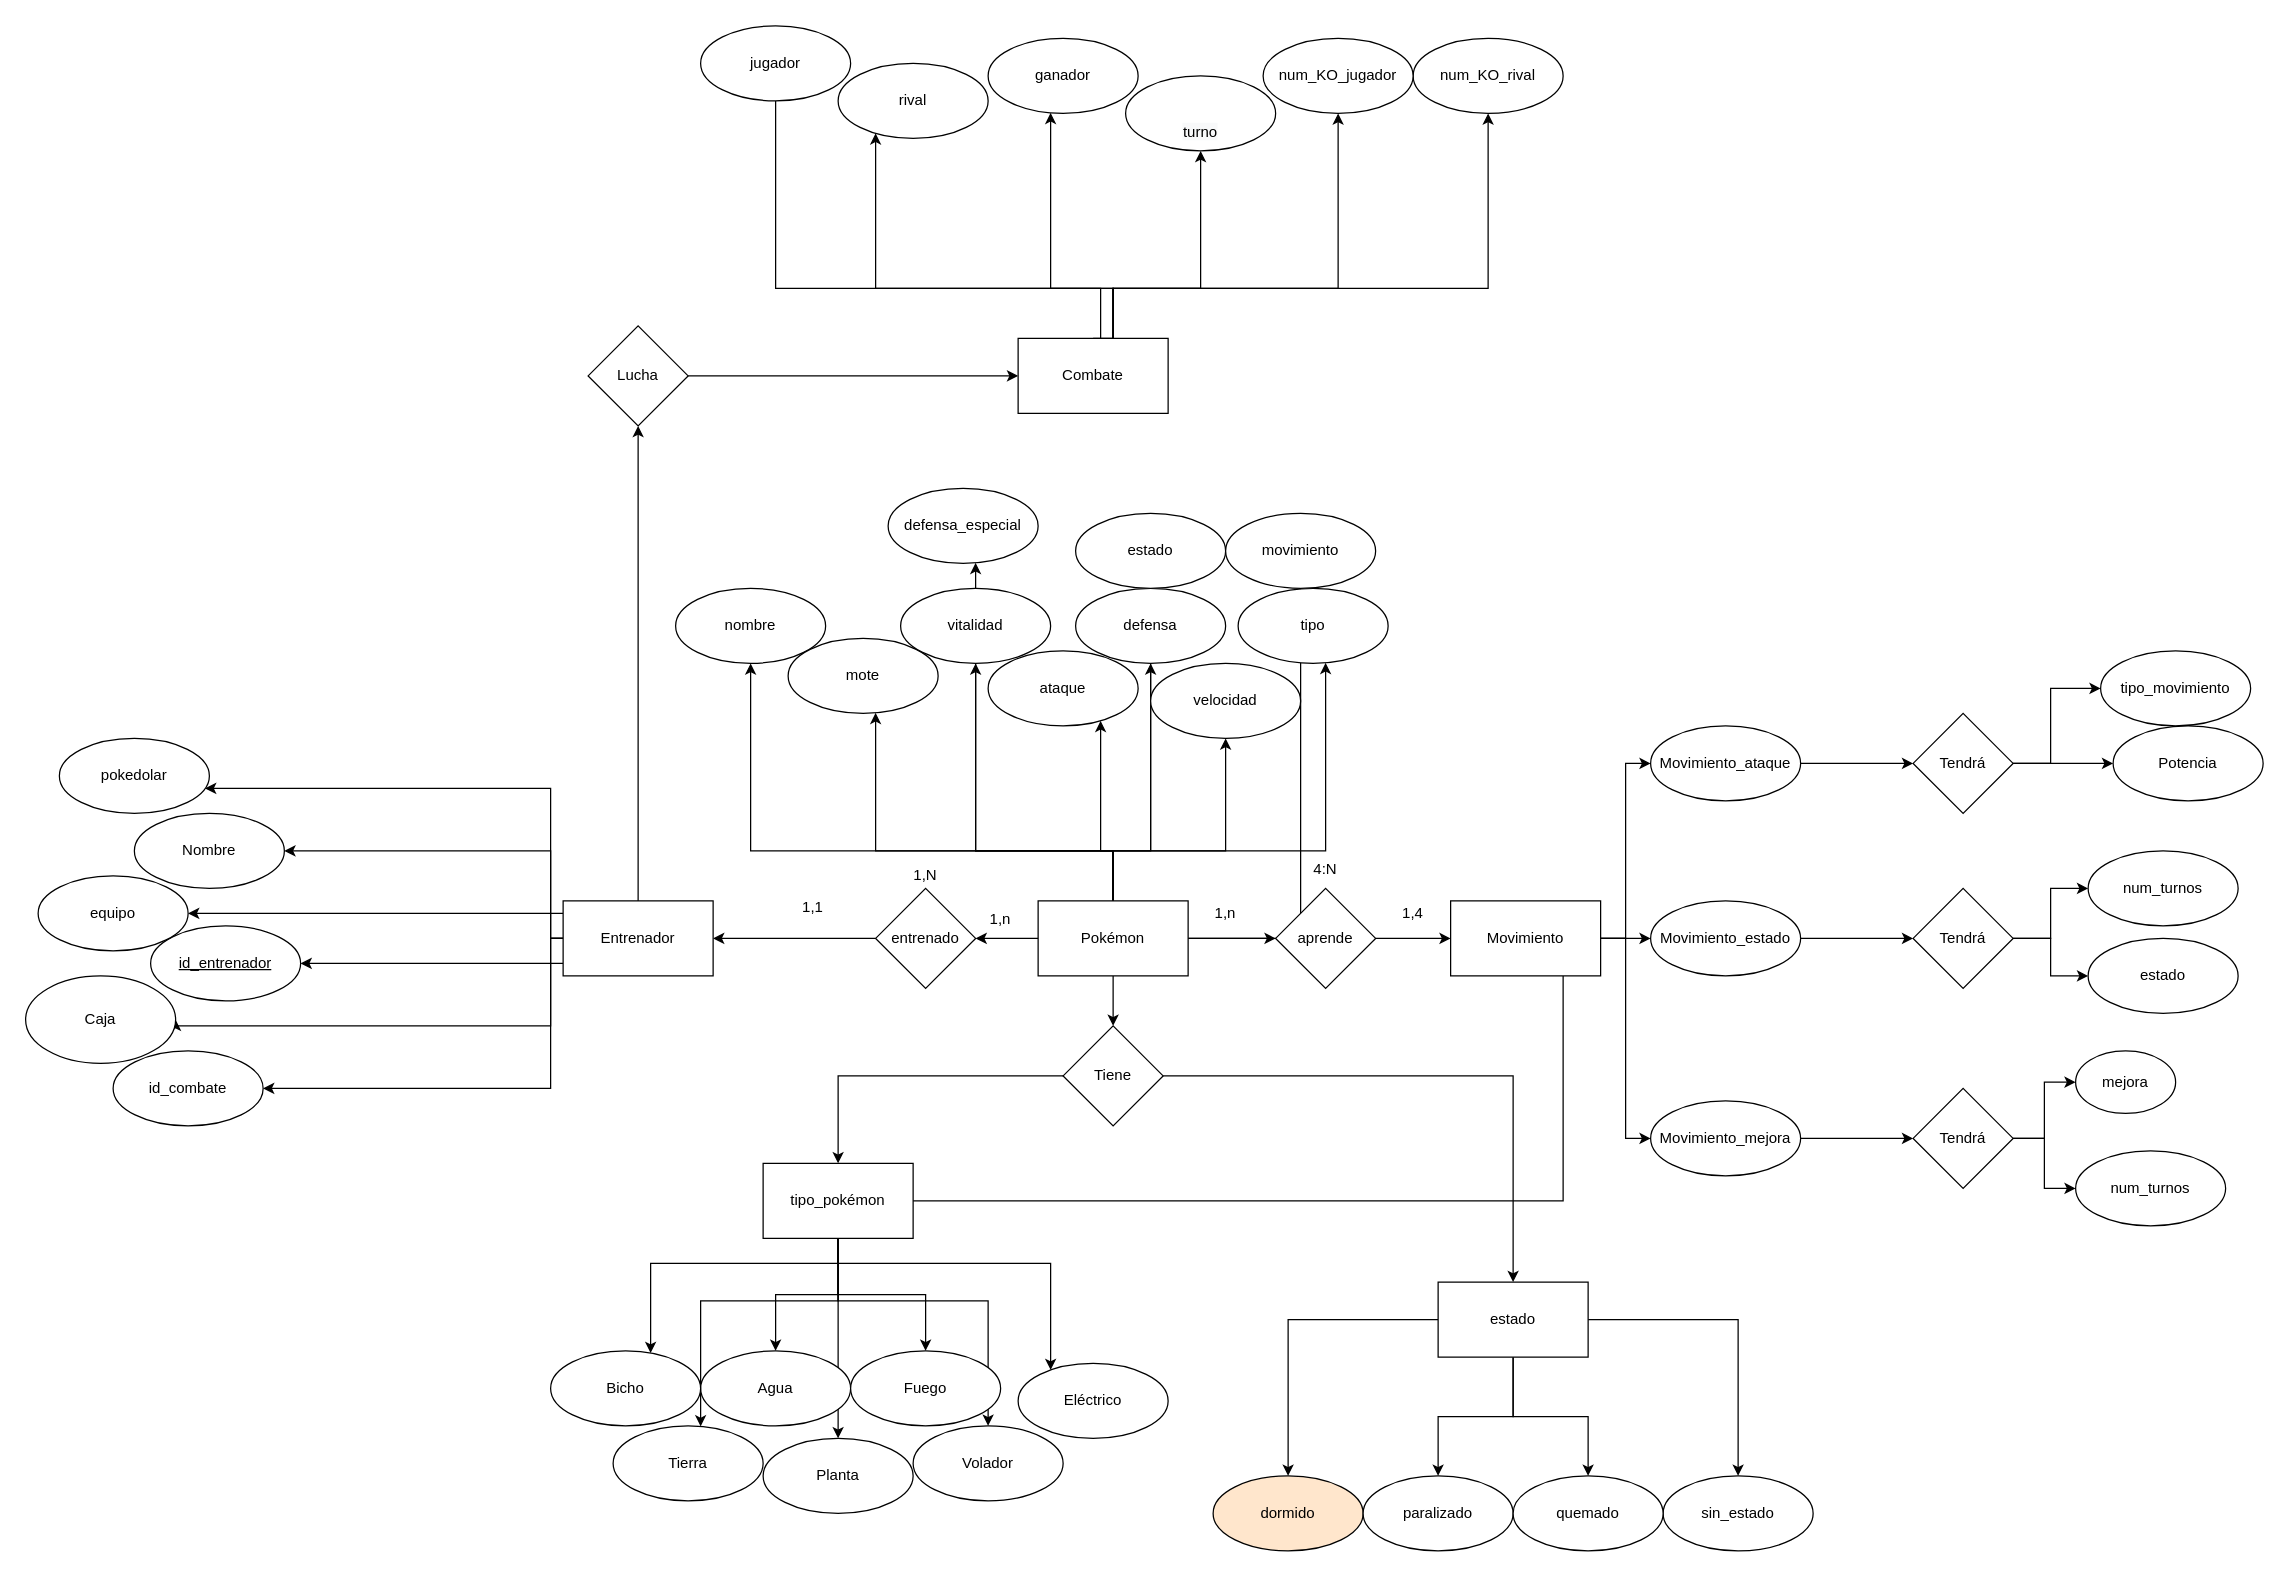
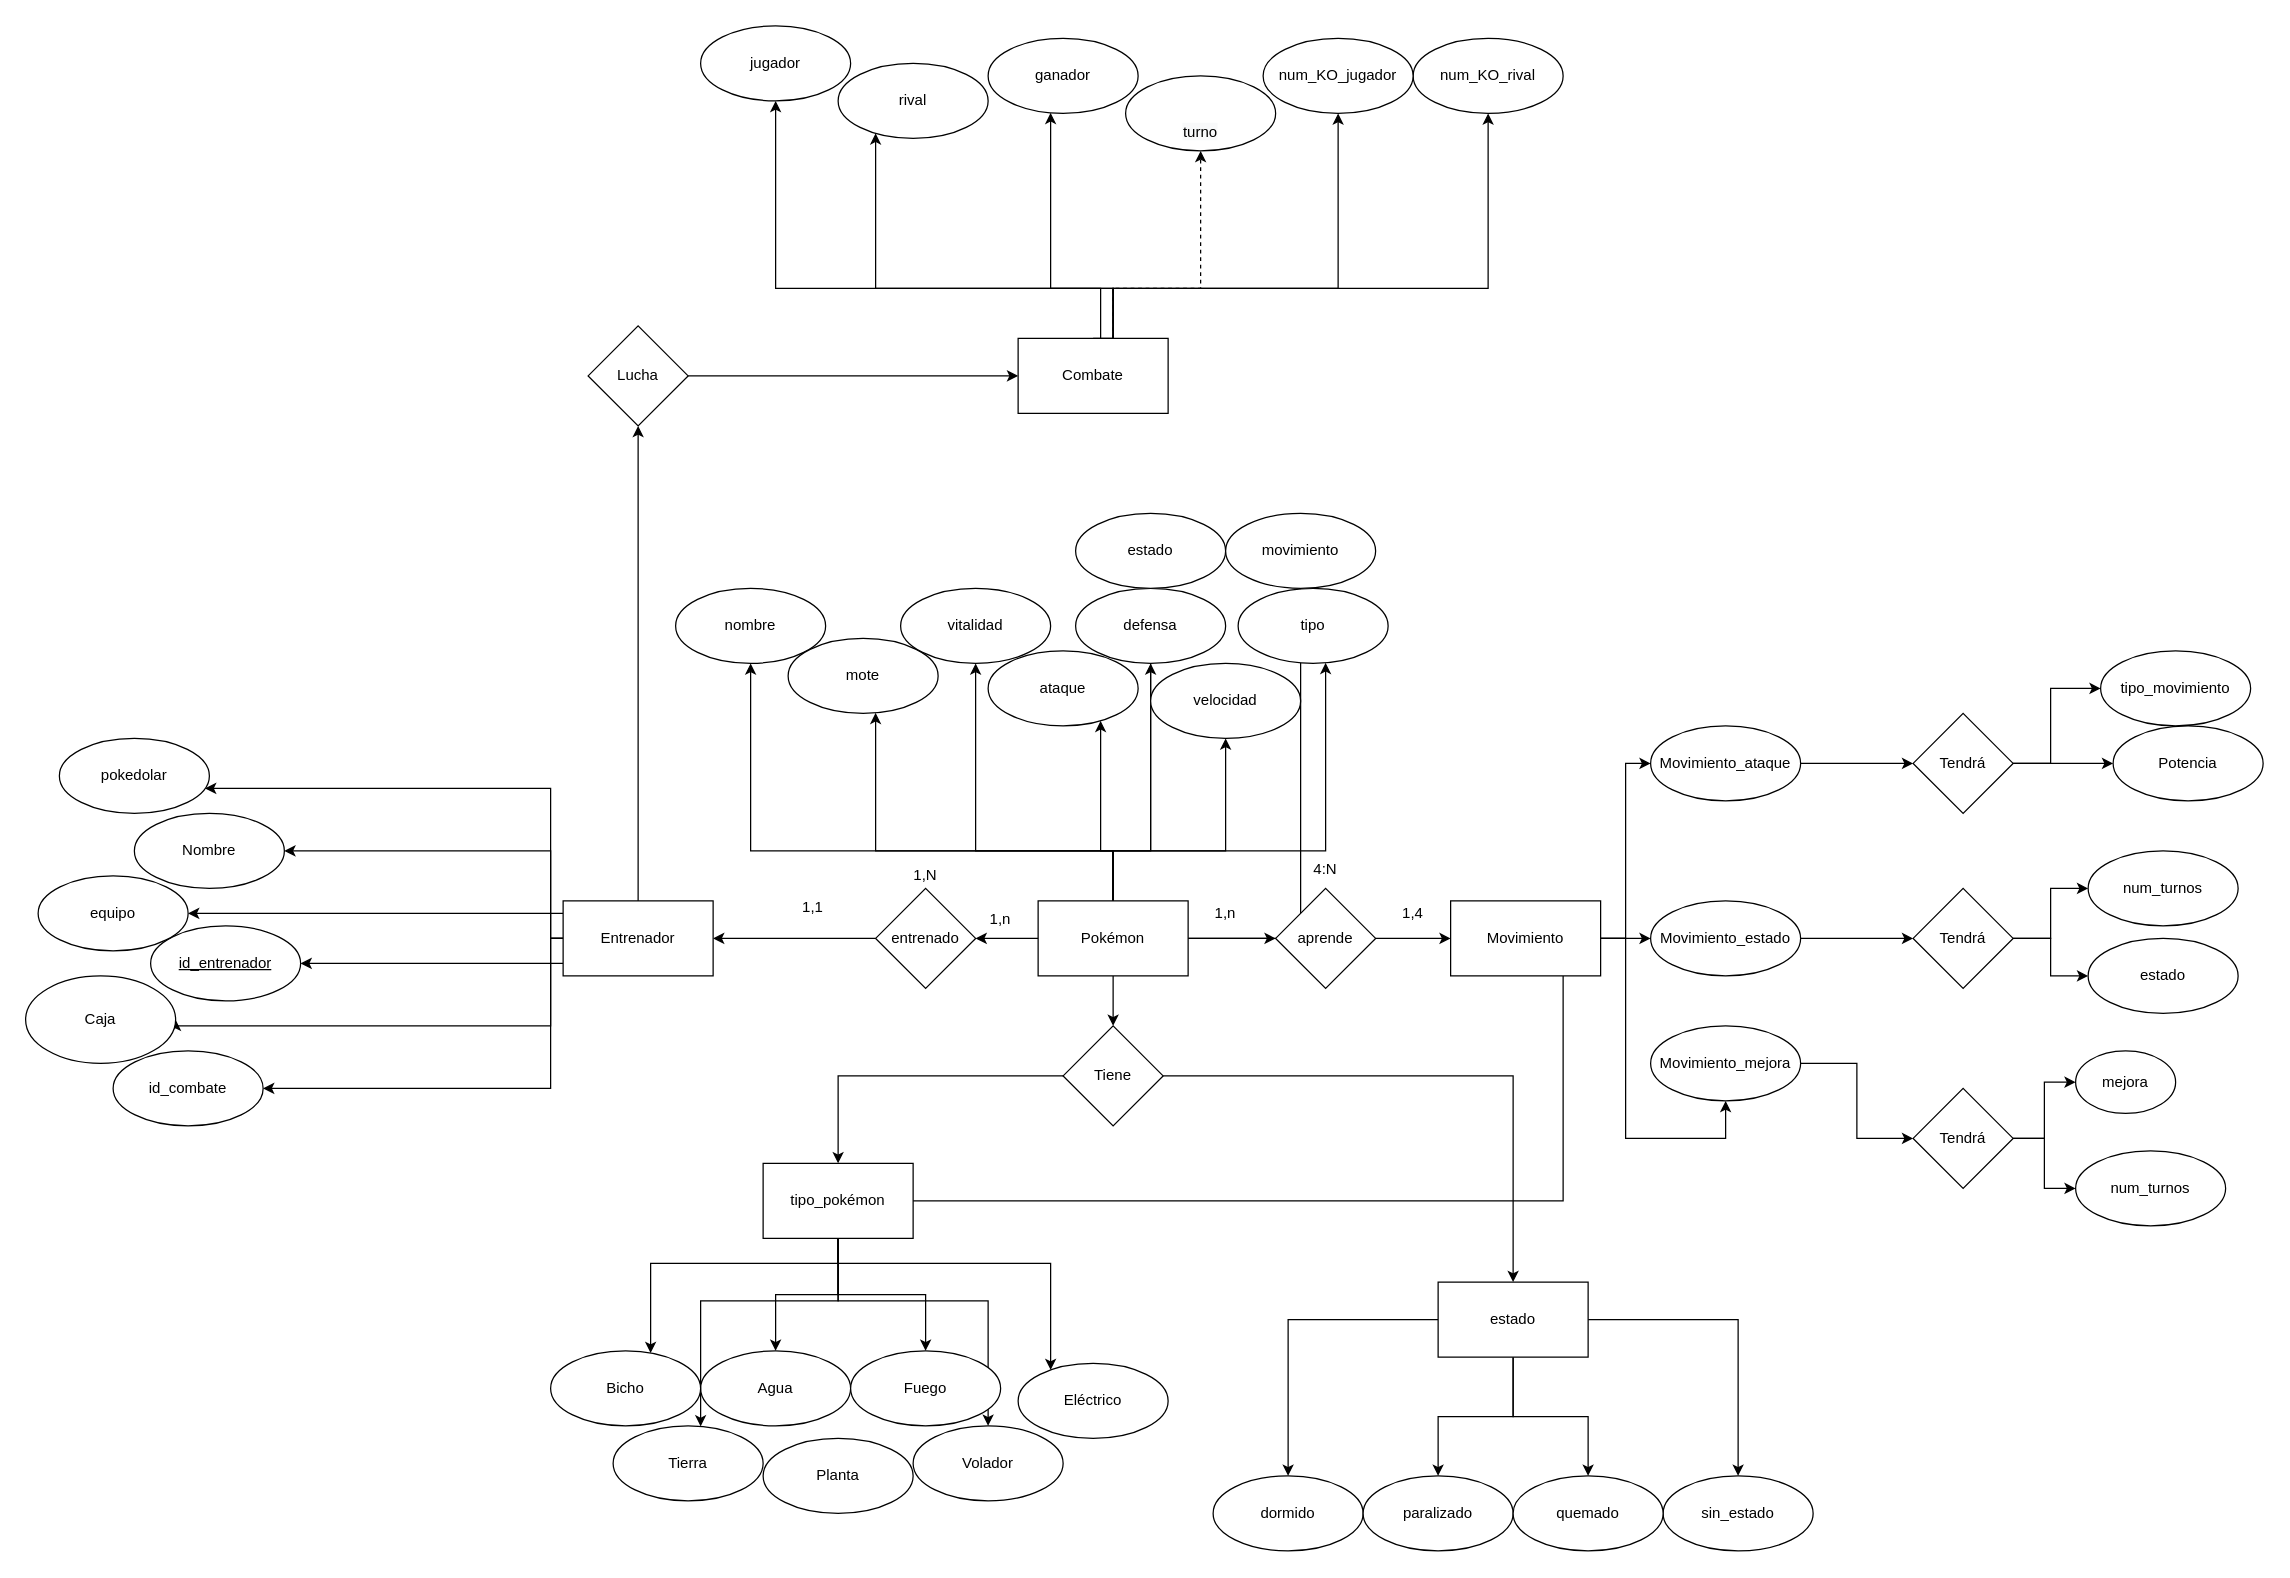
(776, 107) -> (776, 111)
(1201, 224) -> (1201, 224)
(963, 526) -> none
(976, 580) -> none
(1726, 1138) -> (1726, 1063)
(838, 1336) -> none
(1288, 1513) -> (1288, 1513)
